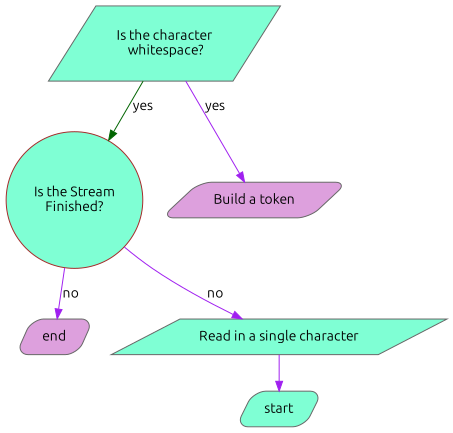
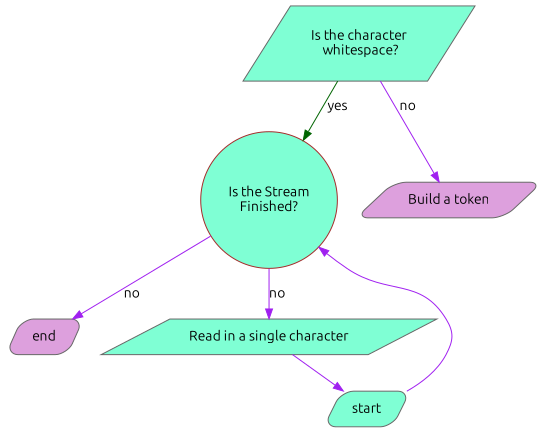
(215, 106) -> (408, 106)
none -> (431, 301)
